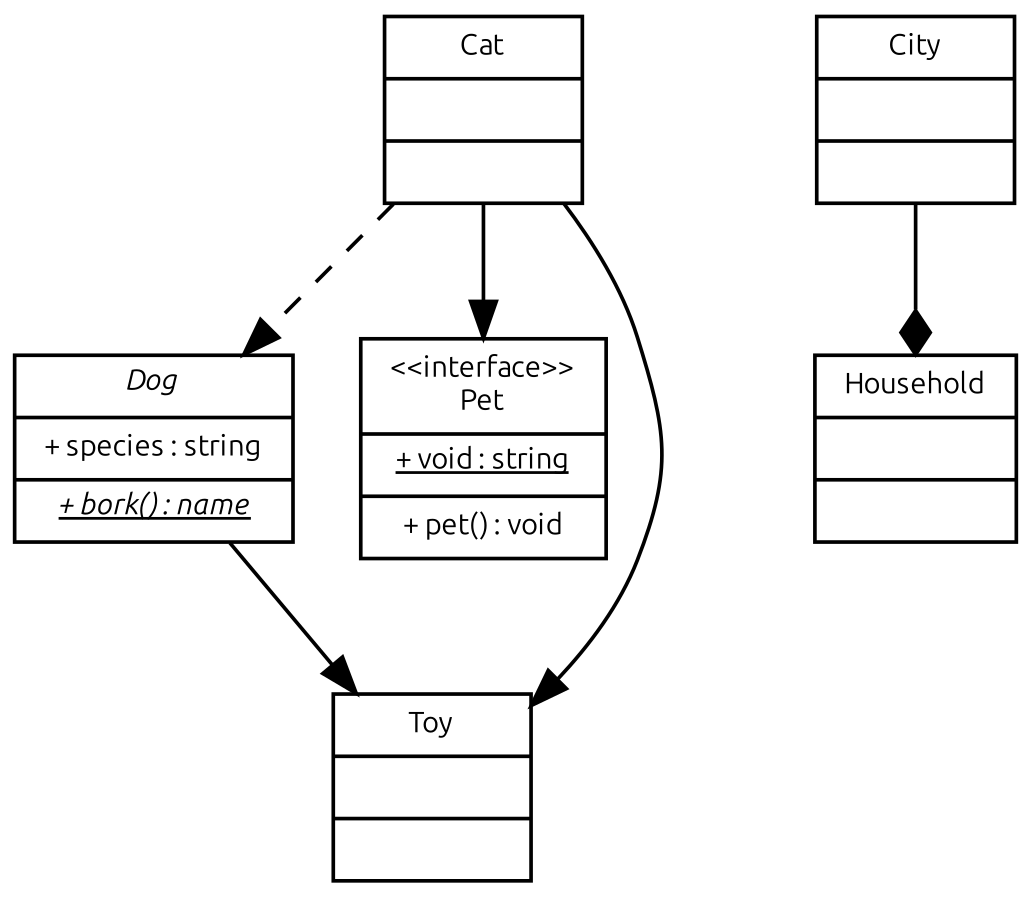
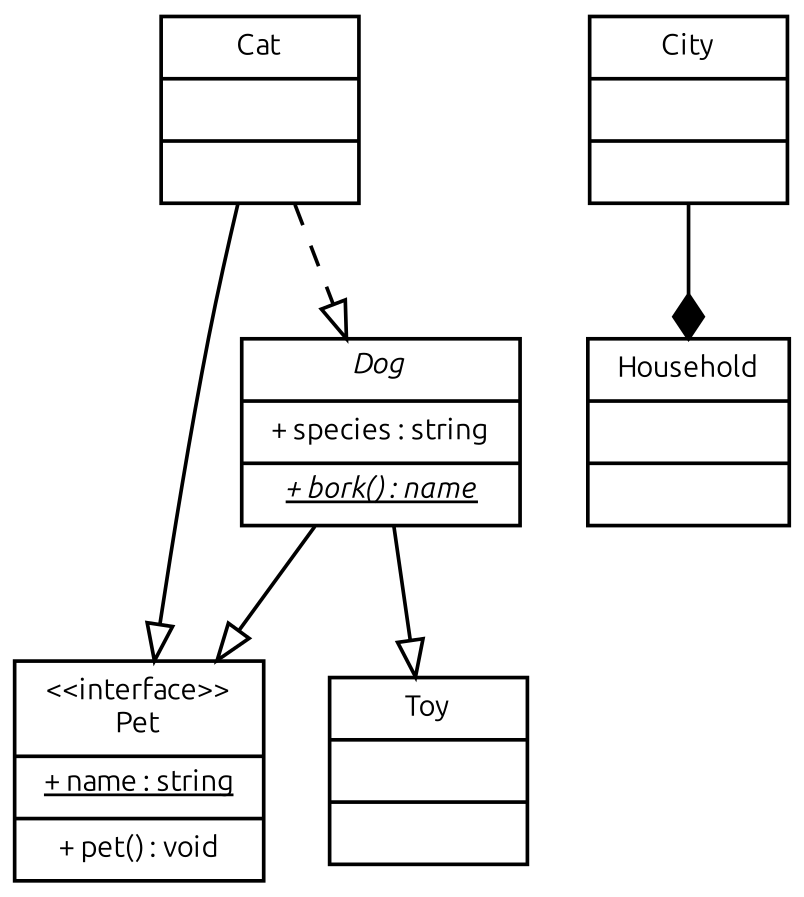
(483, 252) -> (195, 413)
(332, 266) -> (314, 254)
(661, 445) -> none
(483, 460) -> (139, 782)
none -> (277, 578)
(281, 604) -> (402, 583)
